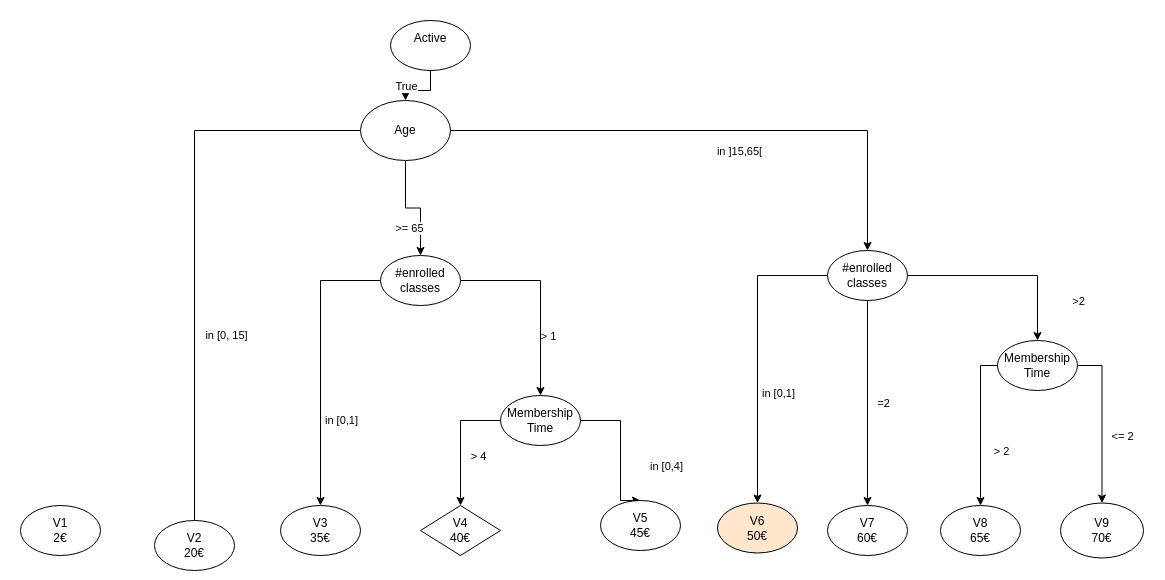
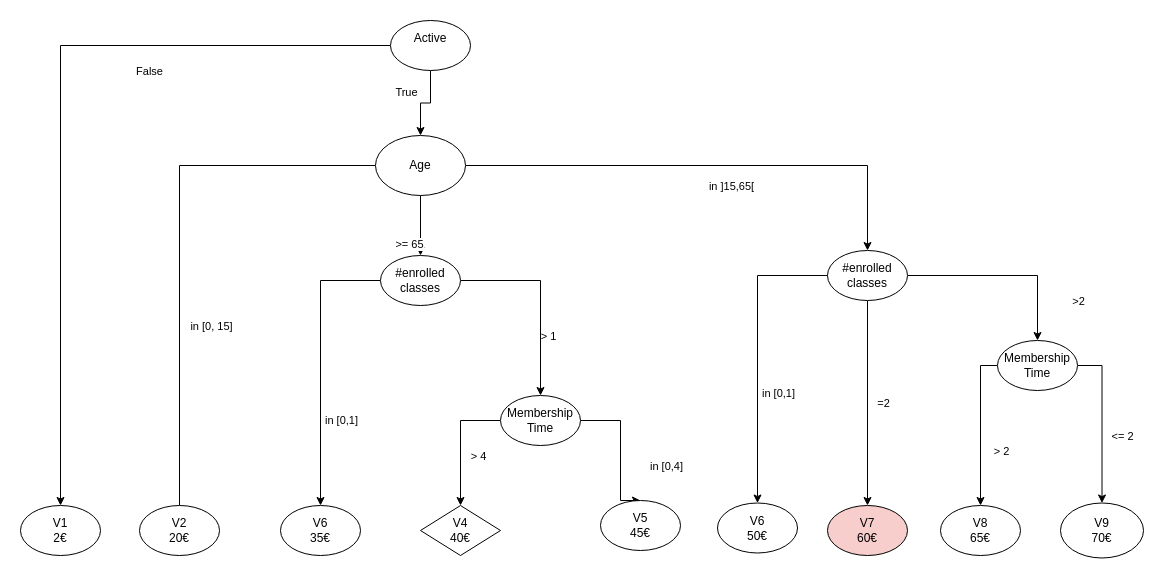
none -> (61, 107)
(406, 131) -> (421, 166)
(758, 528) -> (758, 528)
(321, 531) -> (321, 531)
(868, 531) -> (868, 531)
(195, 546) -> (180, 531)
